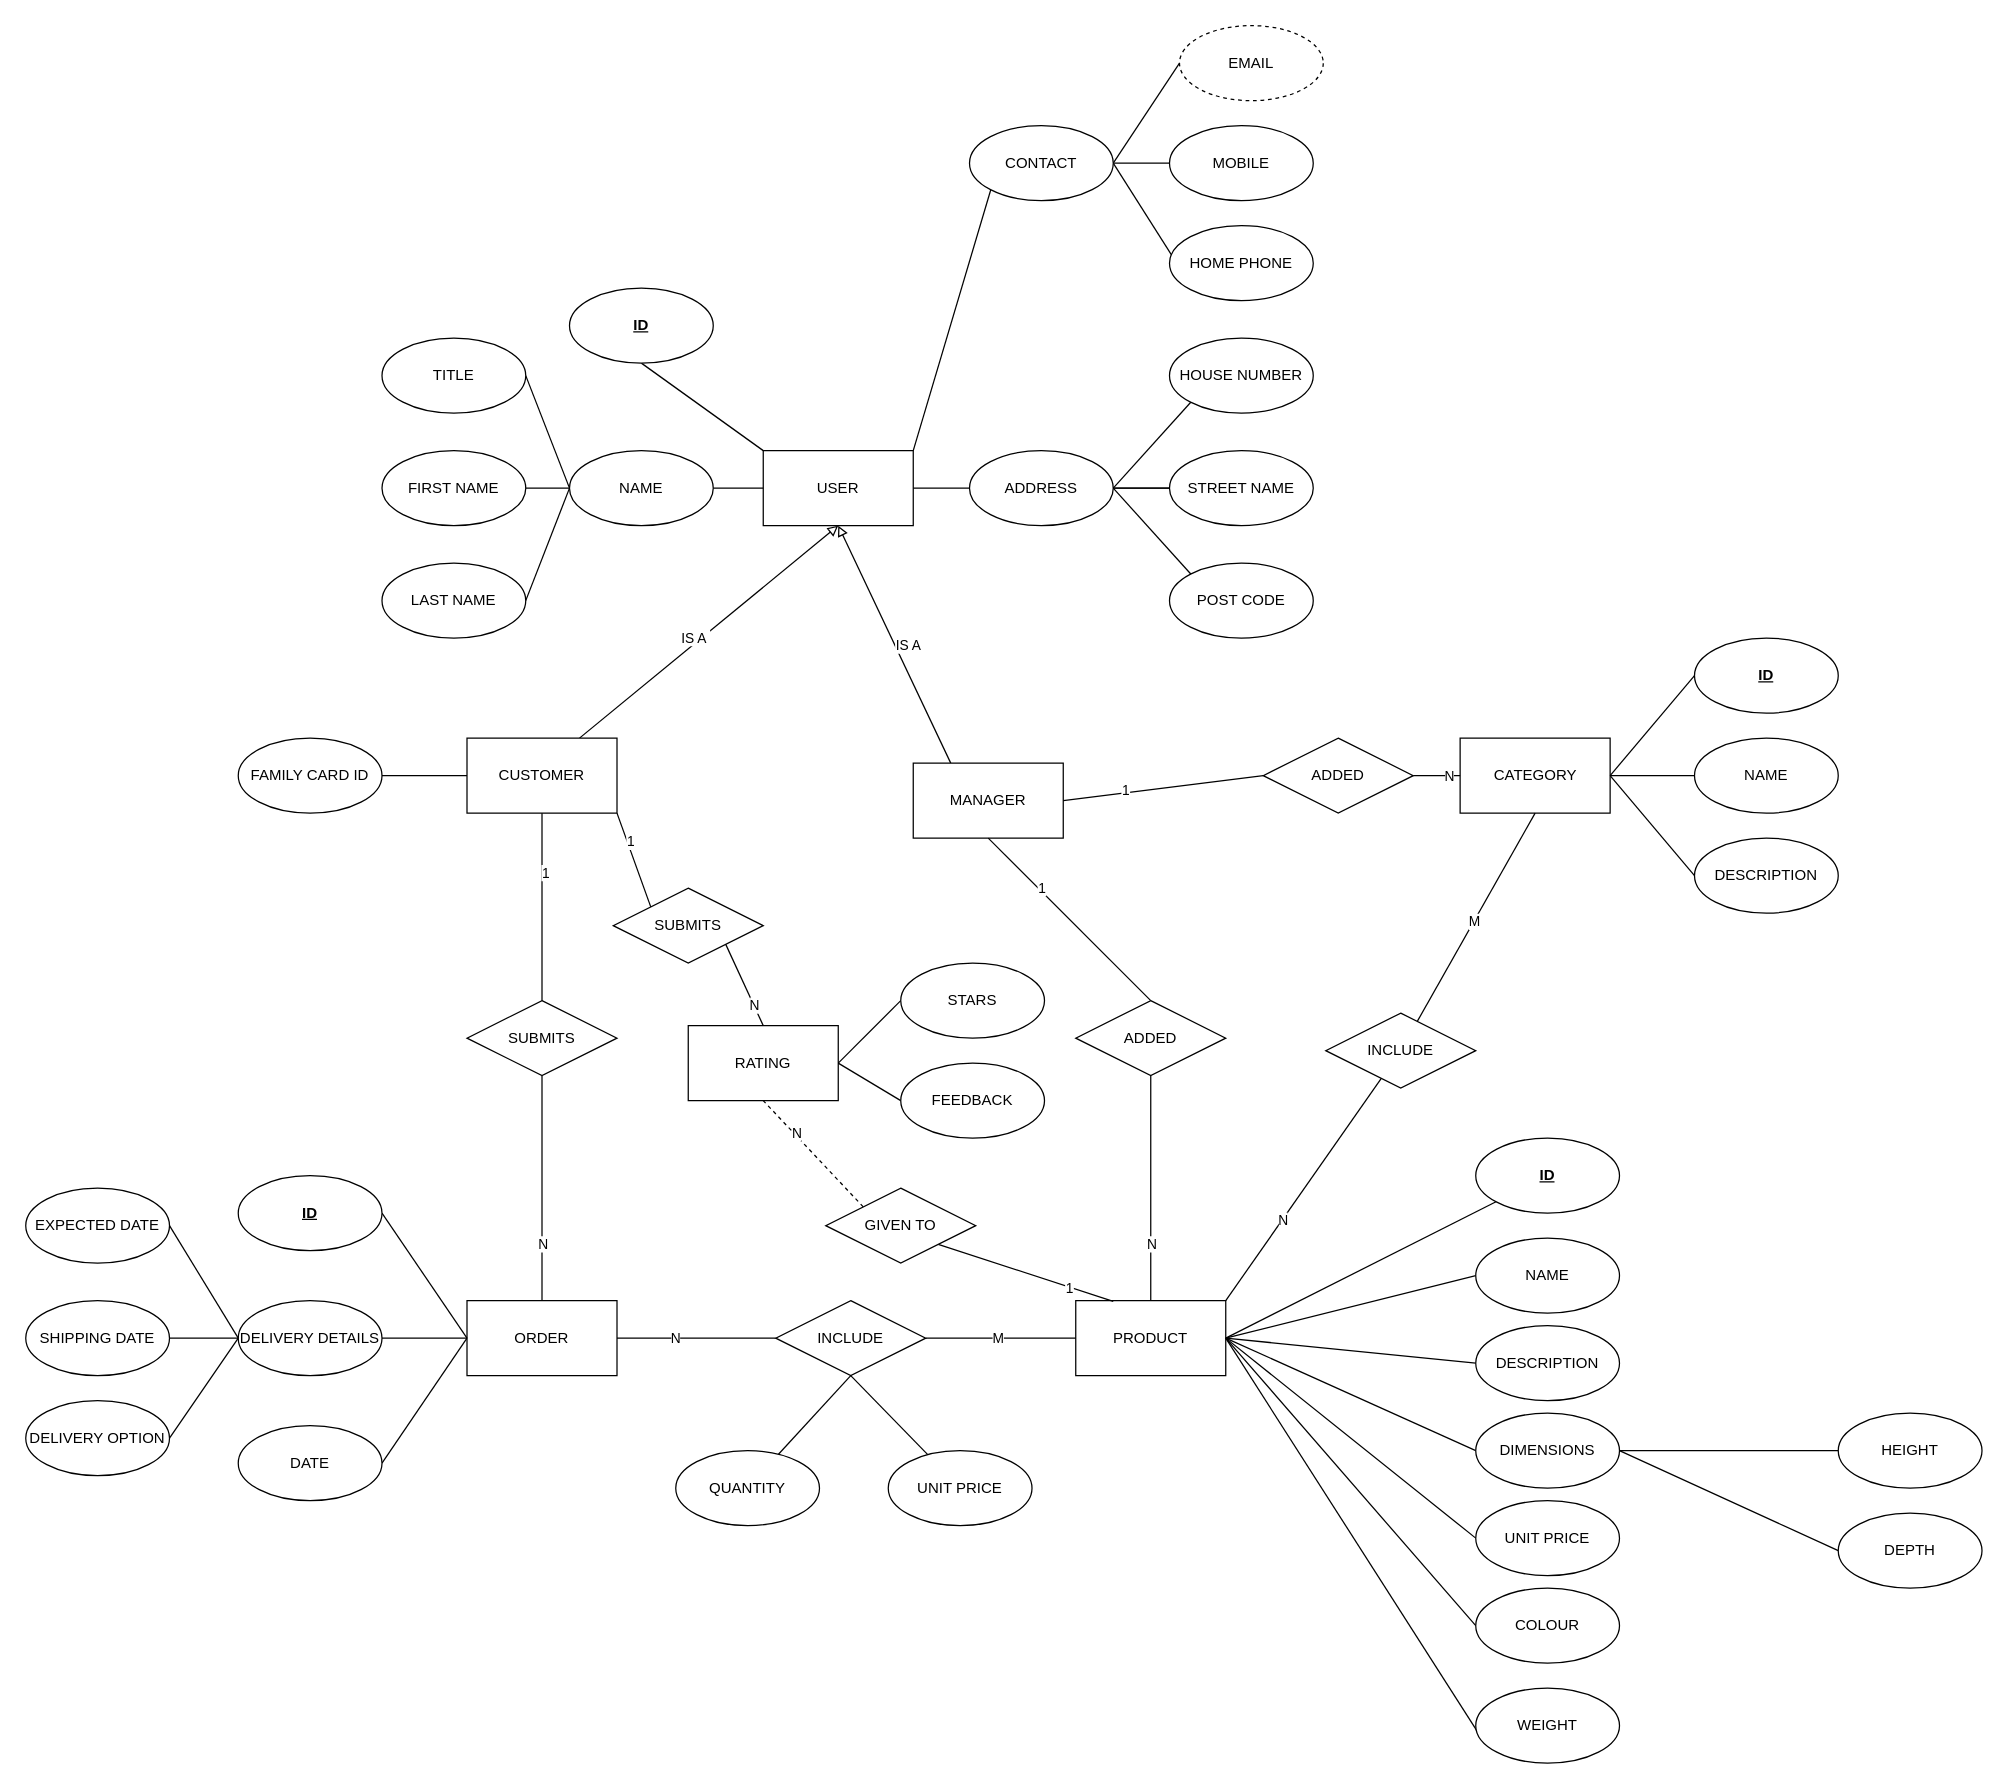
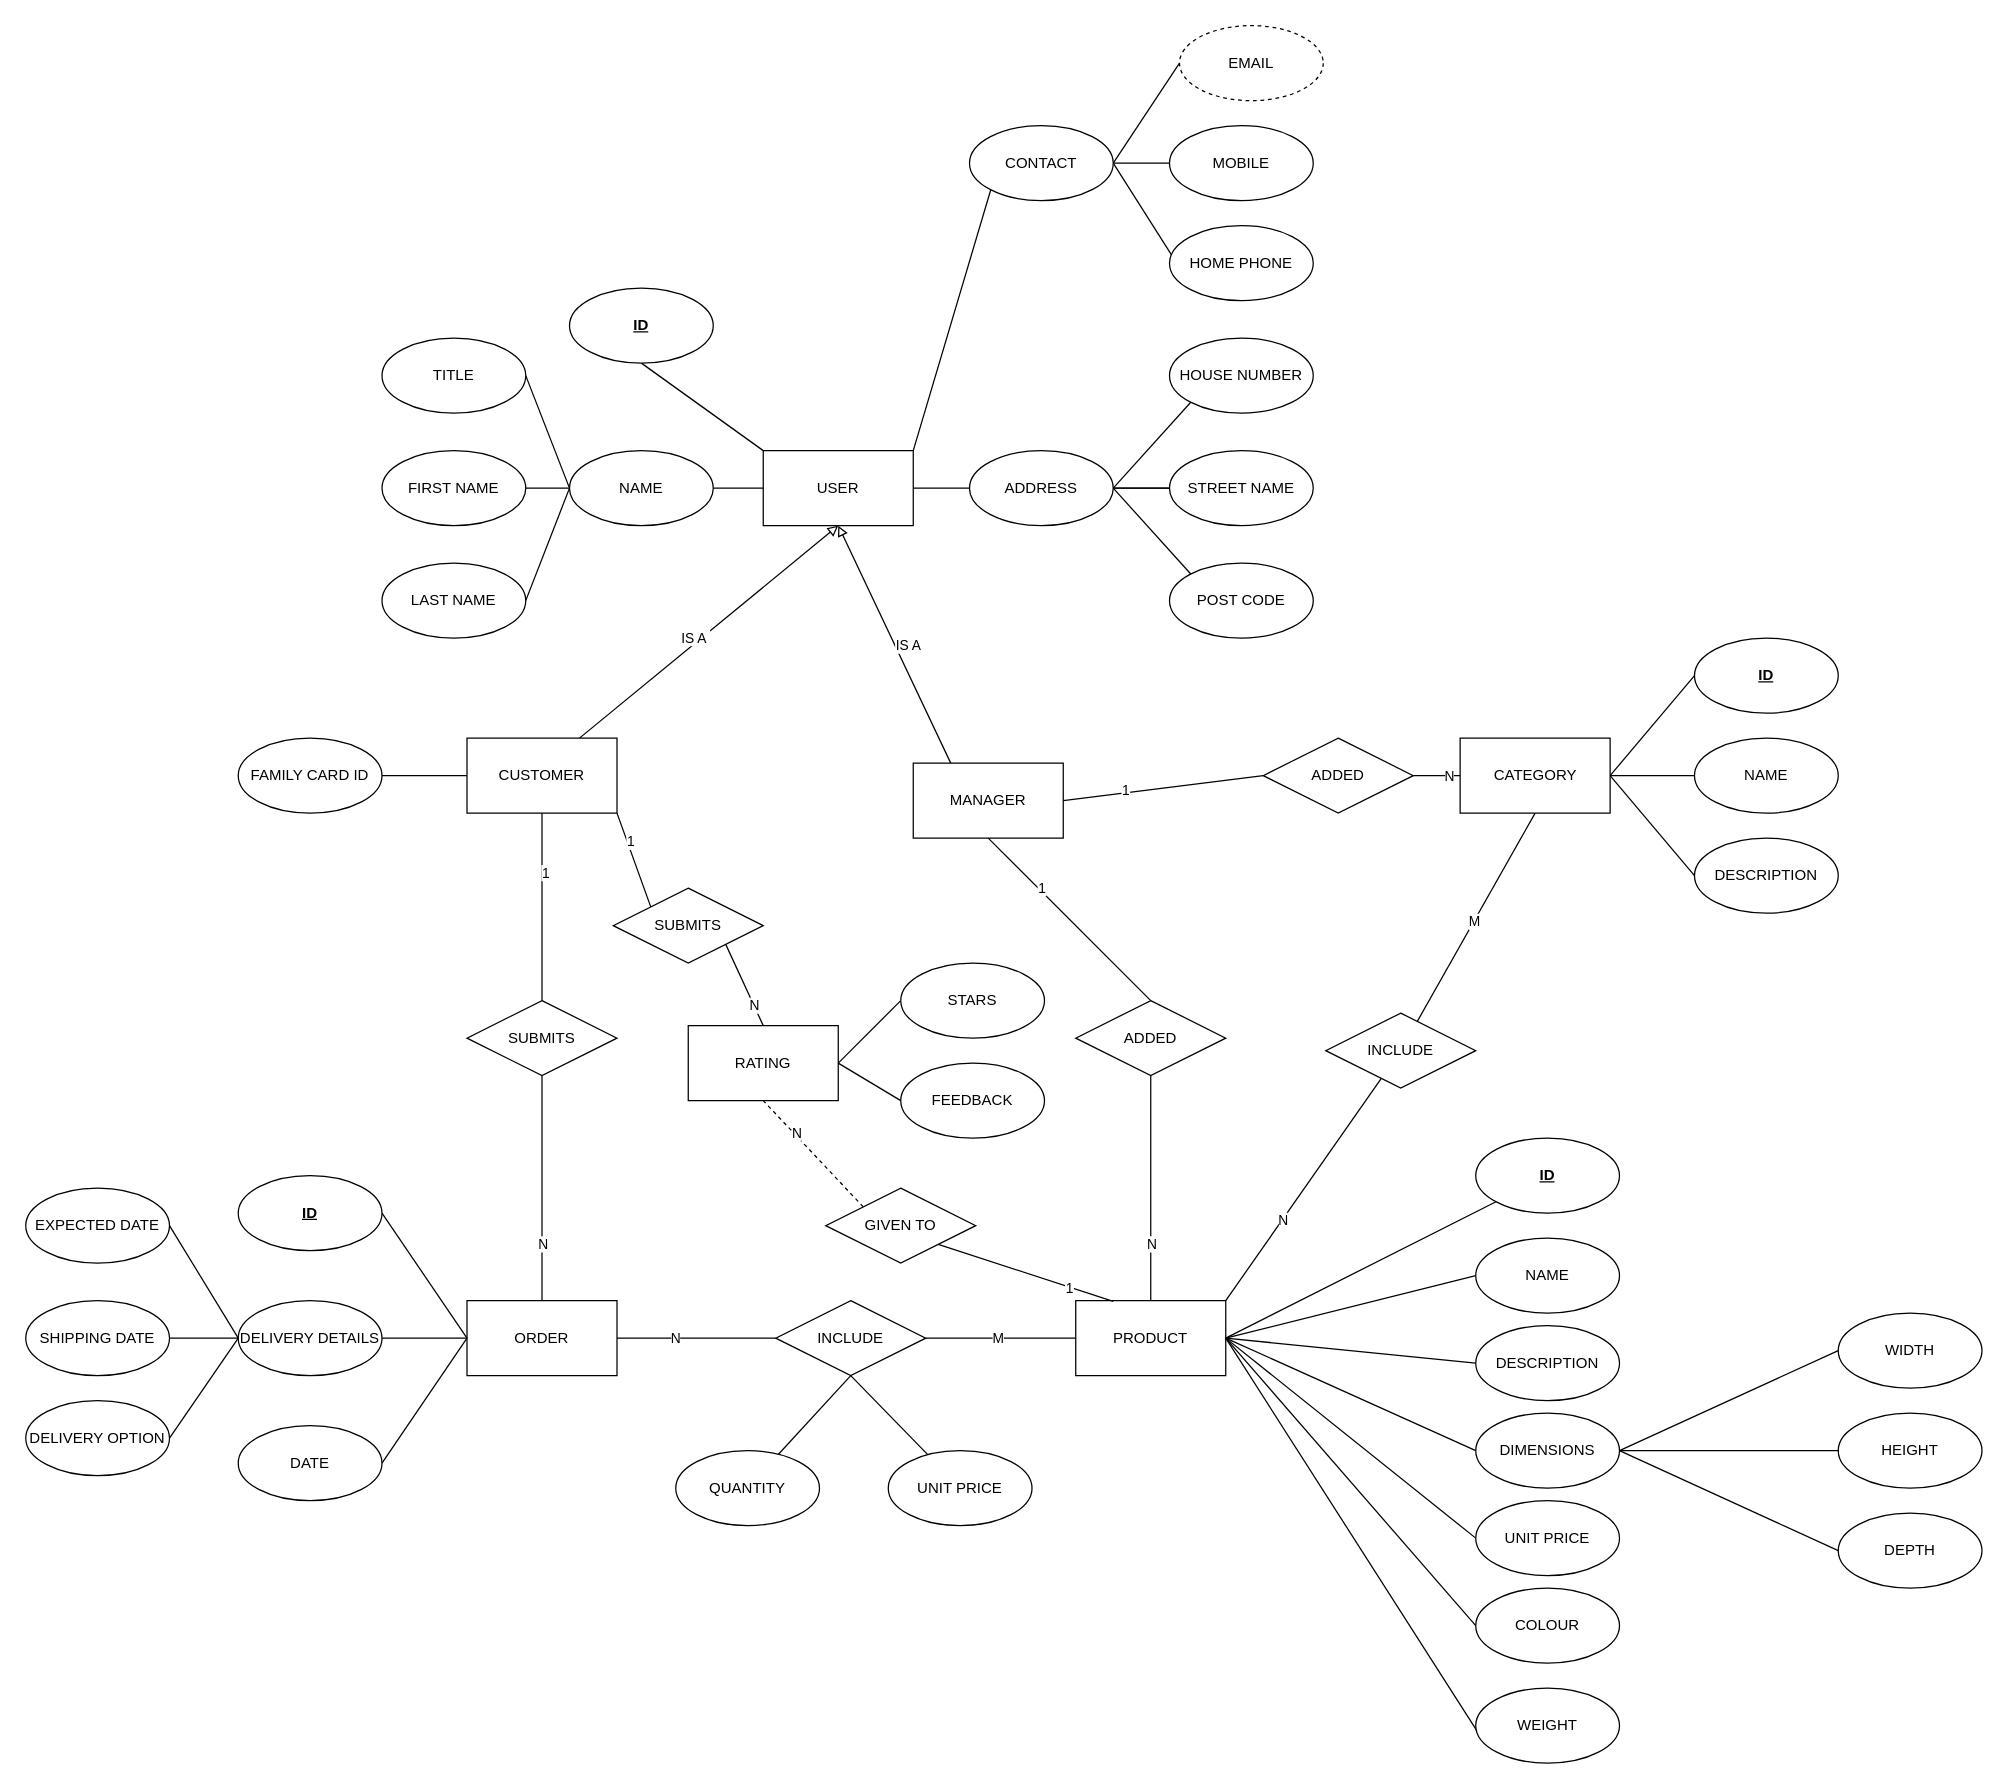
none -> (1910, 1351)
none -> (1731, 1399)
